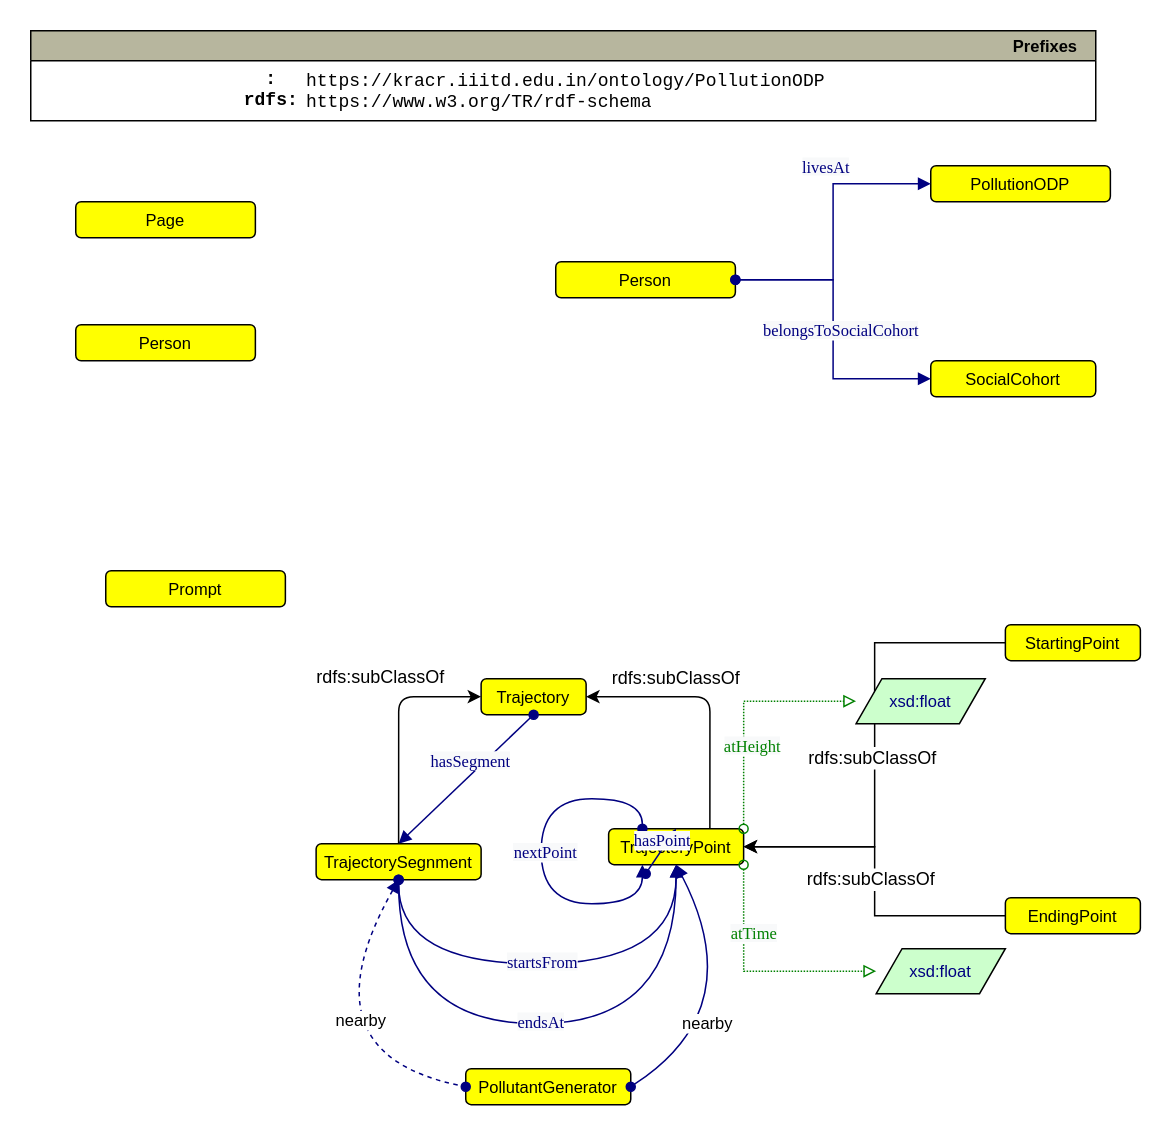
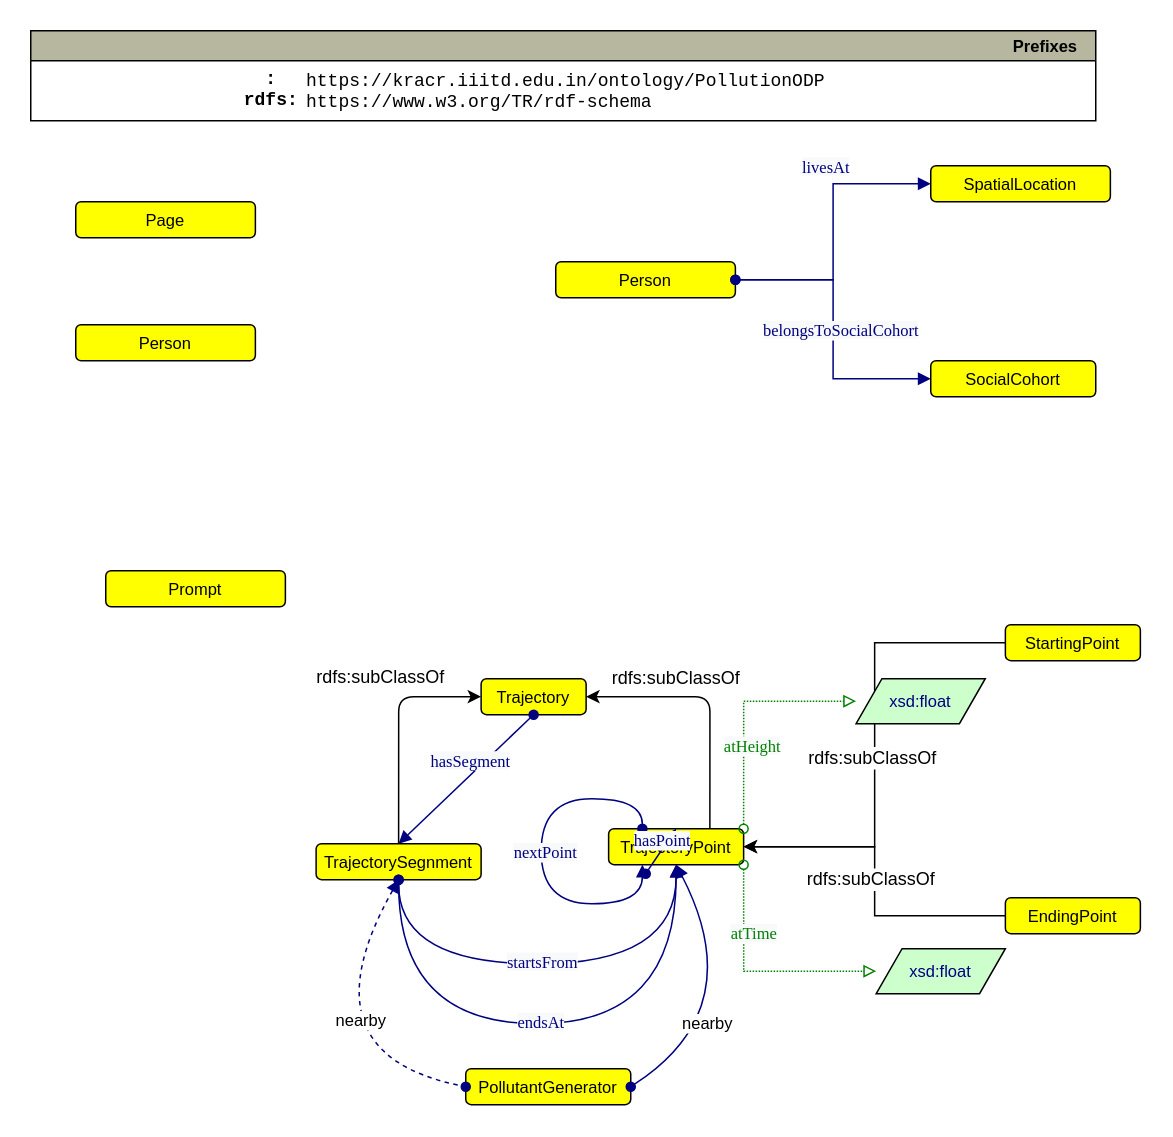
(1020, 184) -> (1020, 184)
